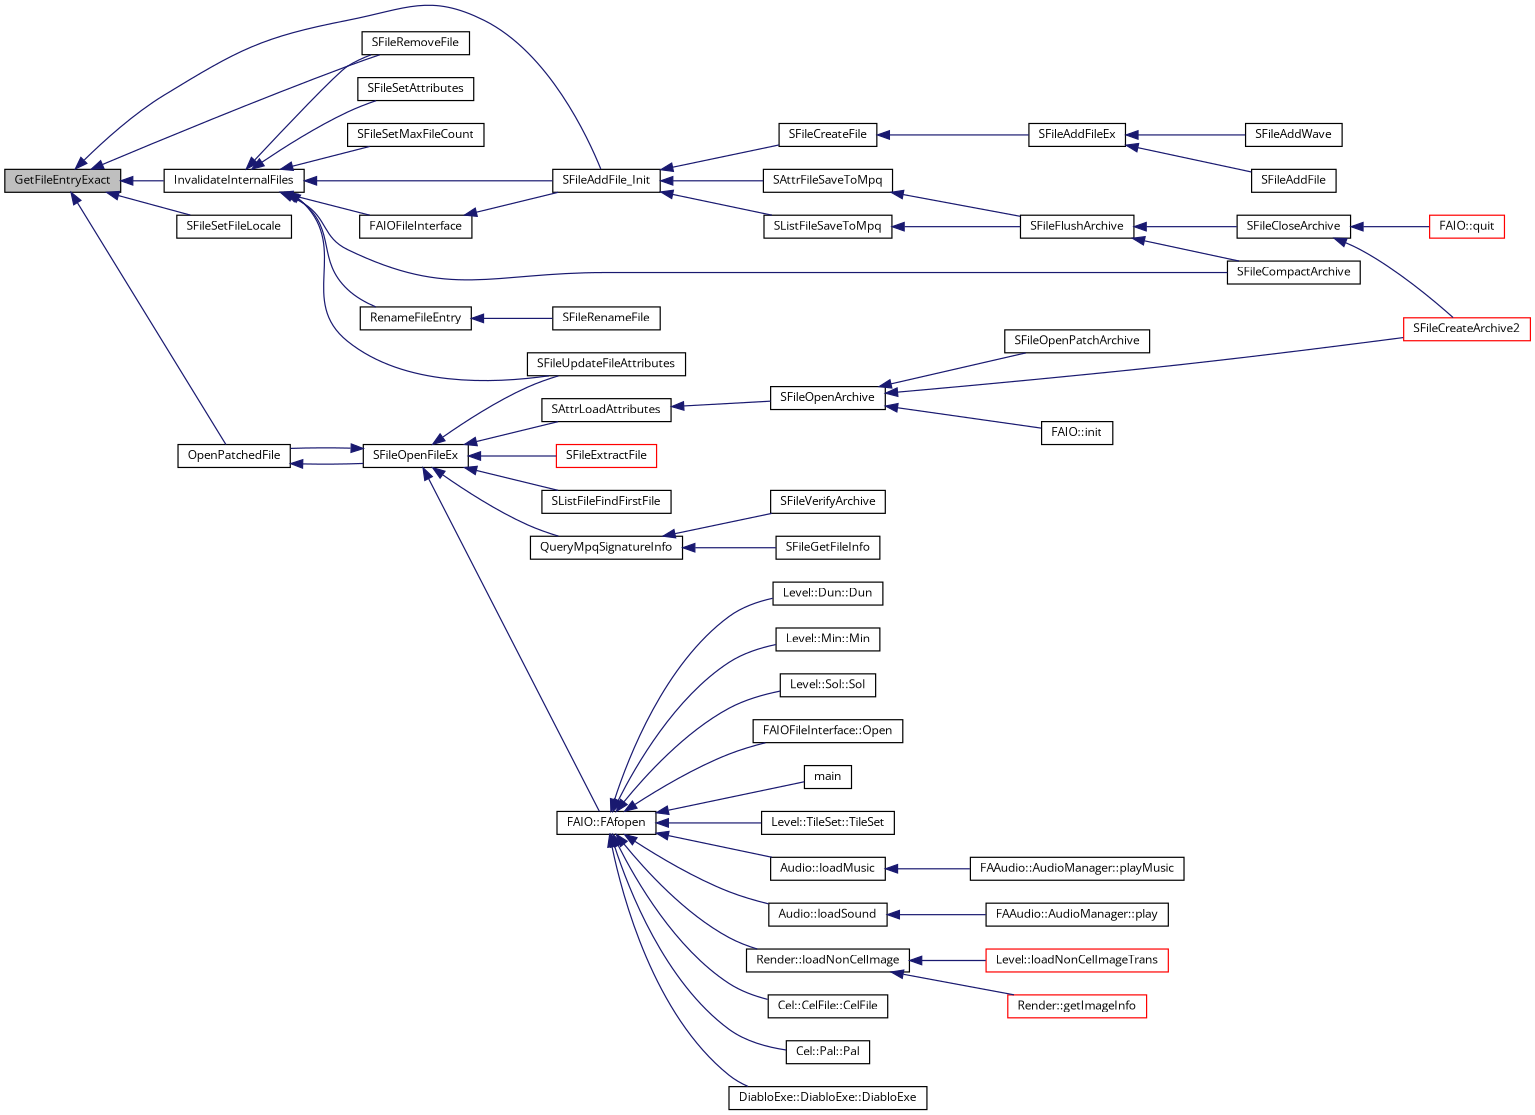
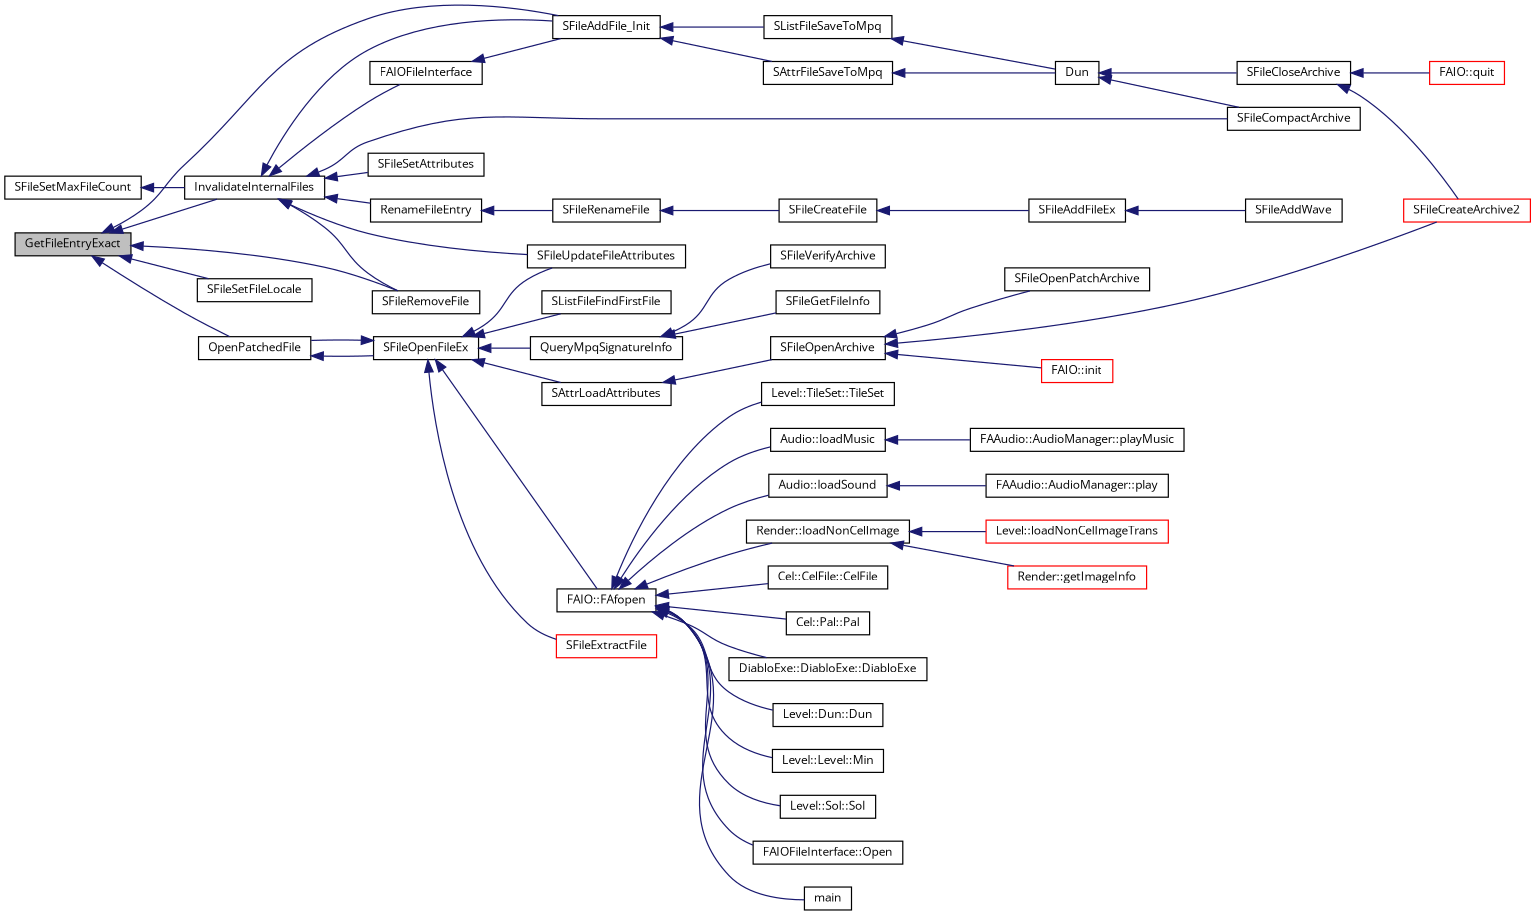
(331, 156) -> (174, 188)
(726, 156) -> (726, 211)
(1294, 181) -> none
(1077, 227) -> (1077, 73)
(1077, 433) -> (1077, 371)
(828, 639) -> (828, 761)
